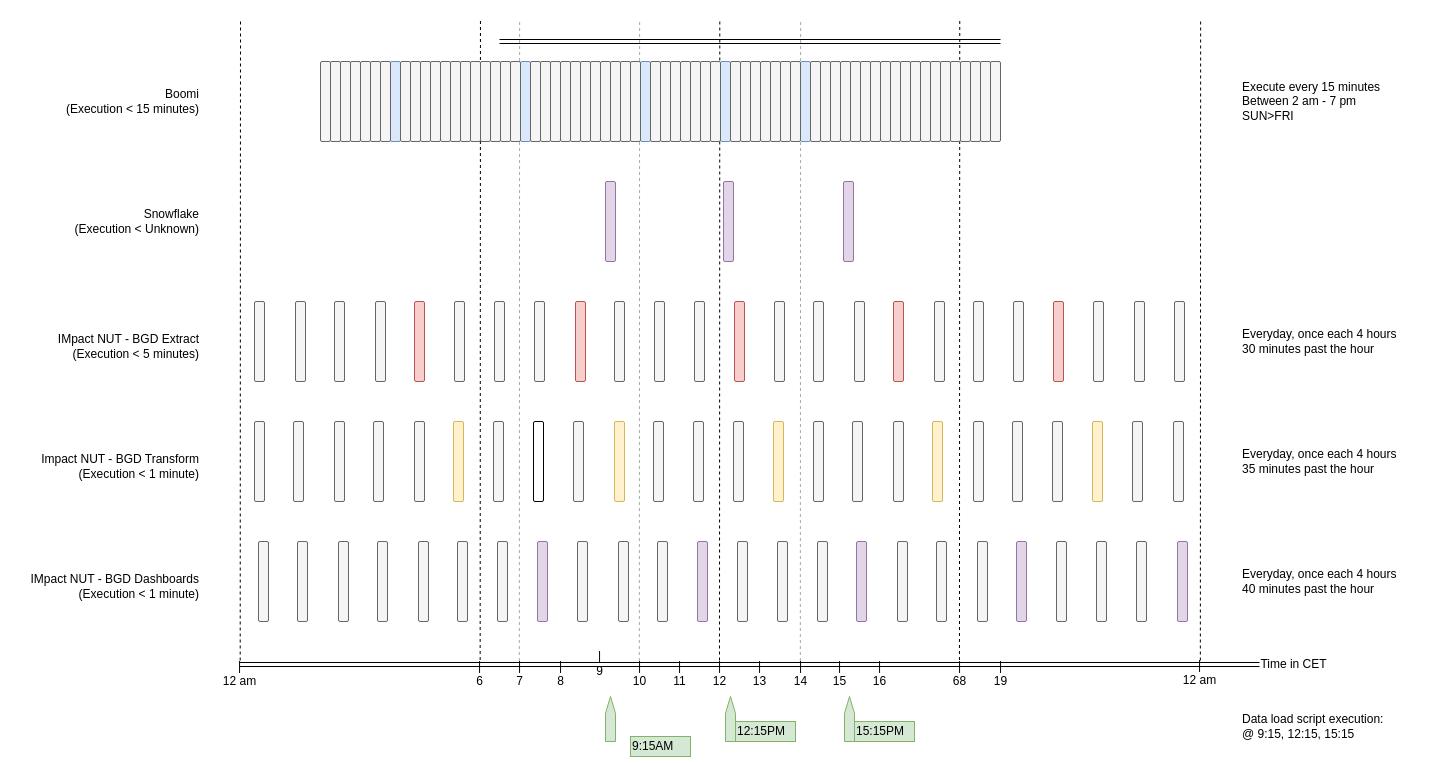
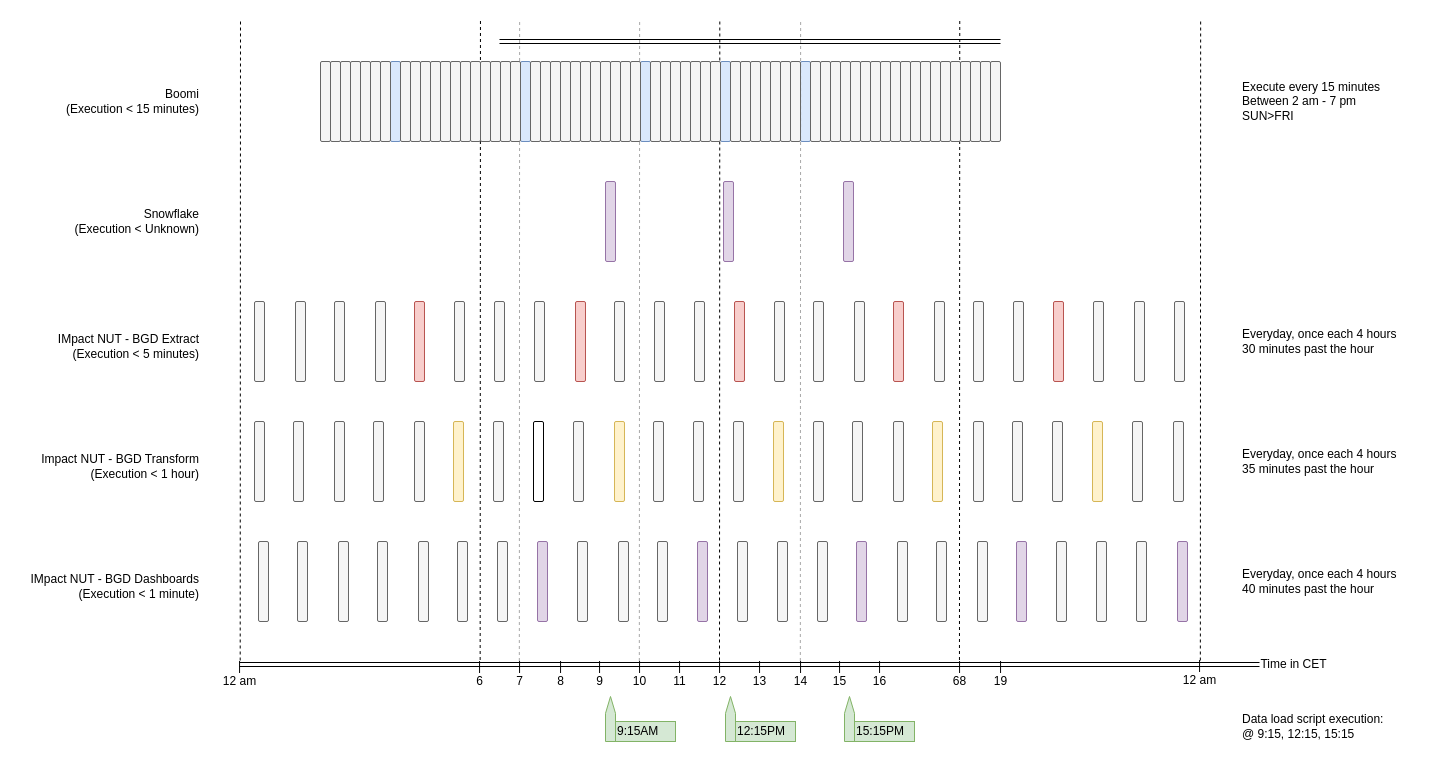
(118, 467) -> (118, 467)
(600, 664) -> (600, 674)
(661, 747) -> (646, 732)
